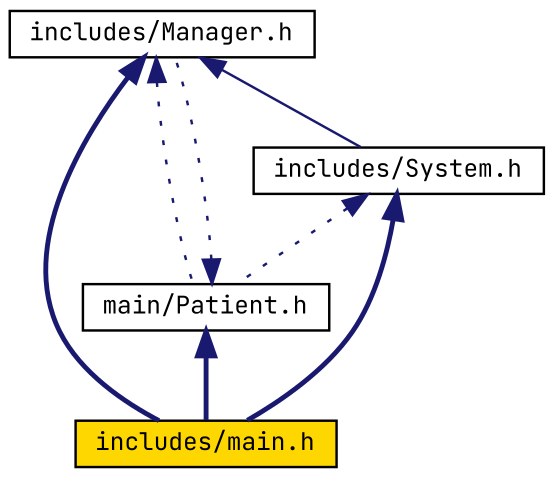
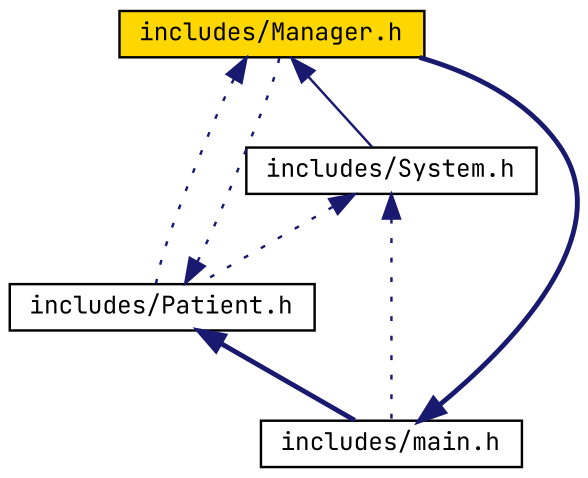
(162, 34) -> (272, 34)
(46, 263) -> (576, 214)
(206, 307) -> (162, 307)
(347, 339) -> (391, 320)
(206, 444) -> (391, 444)
